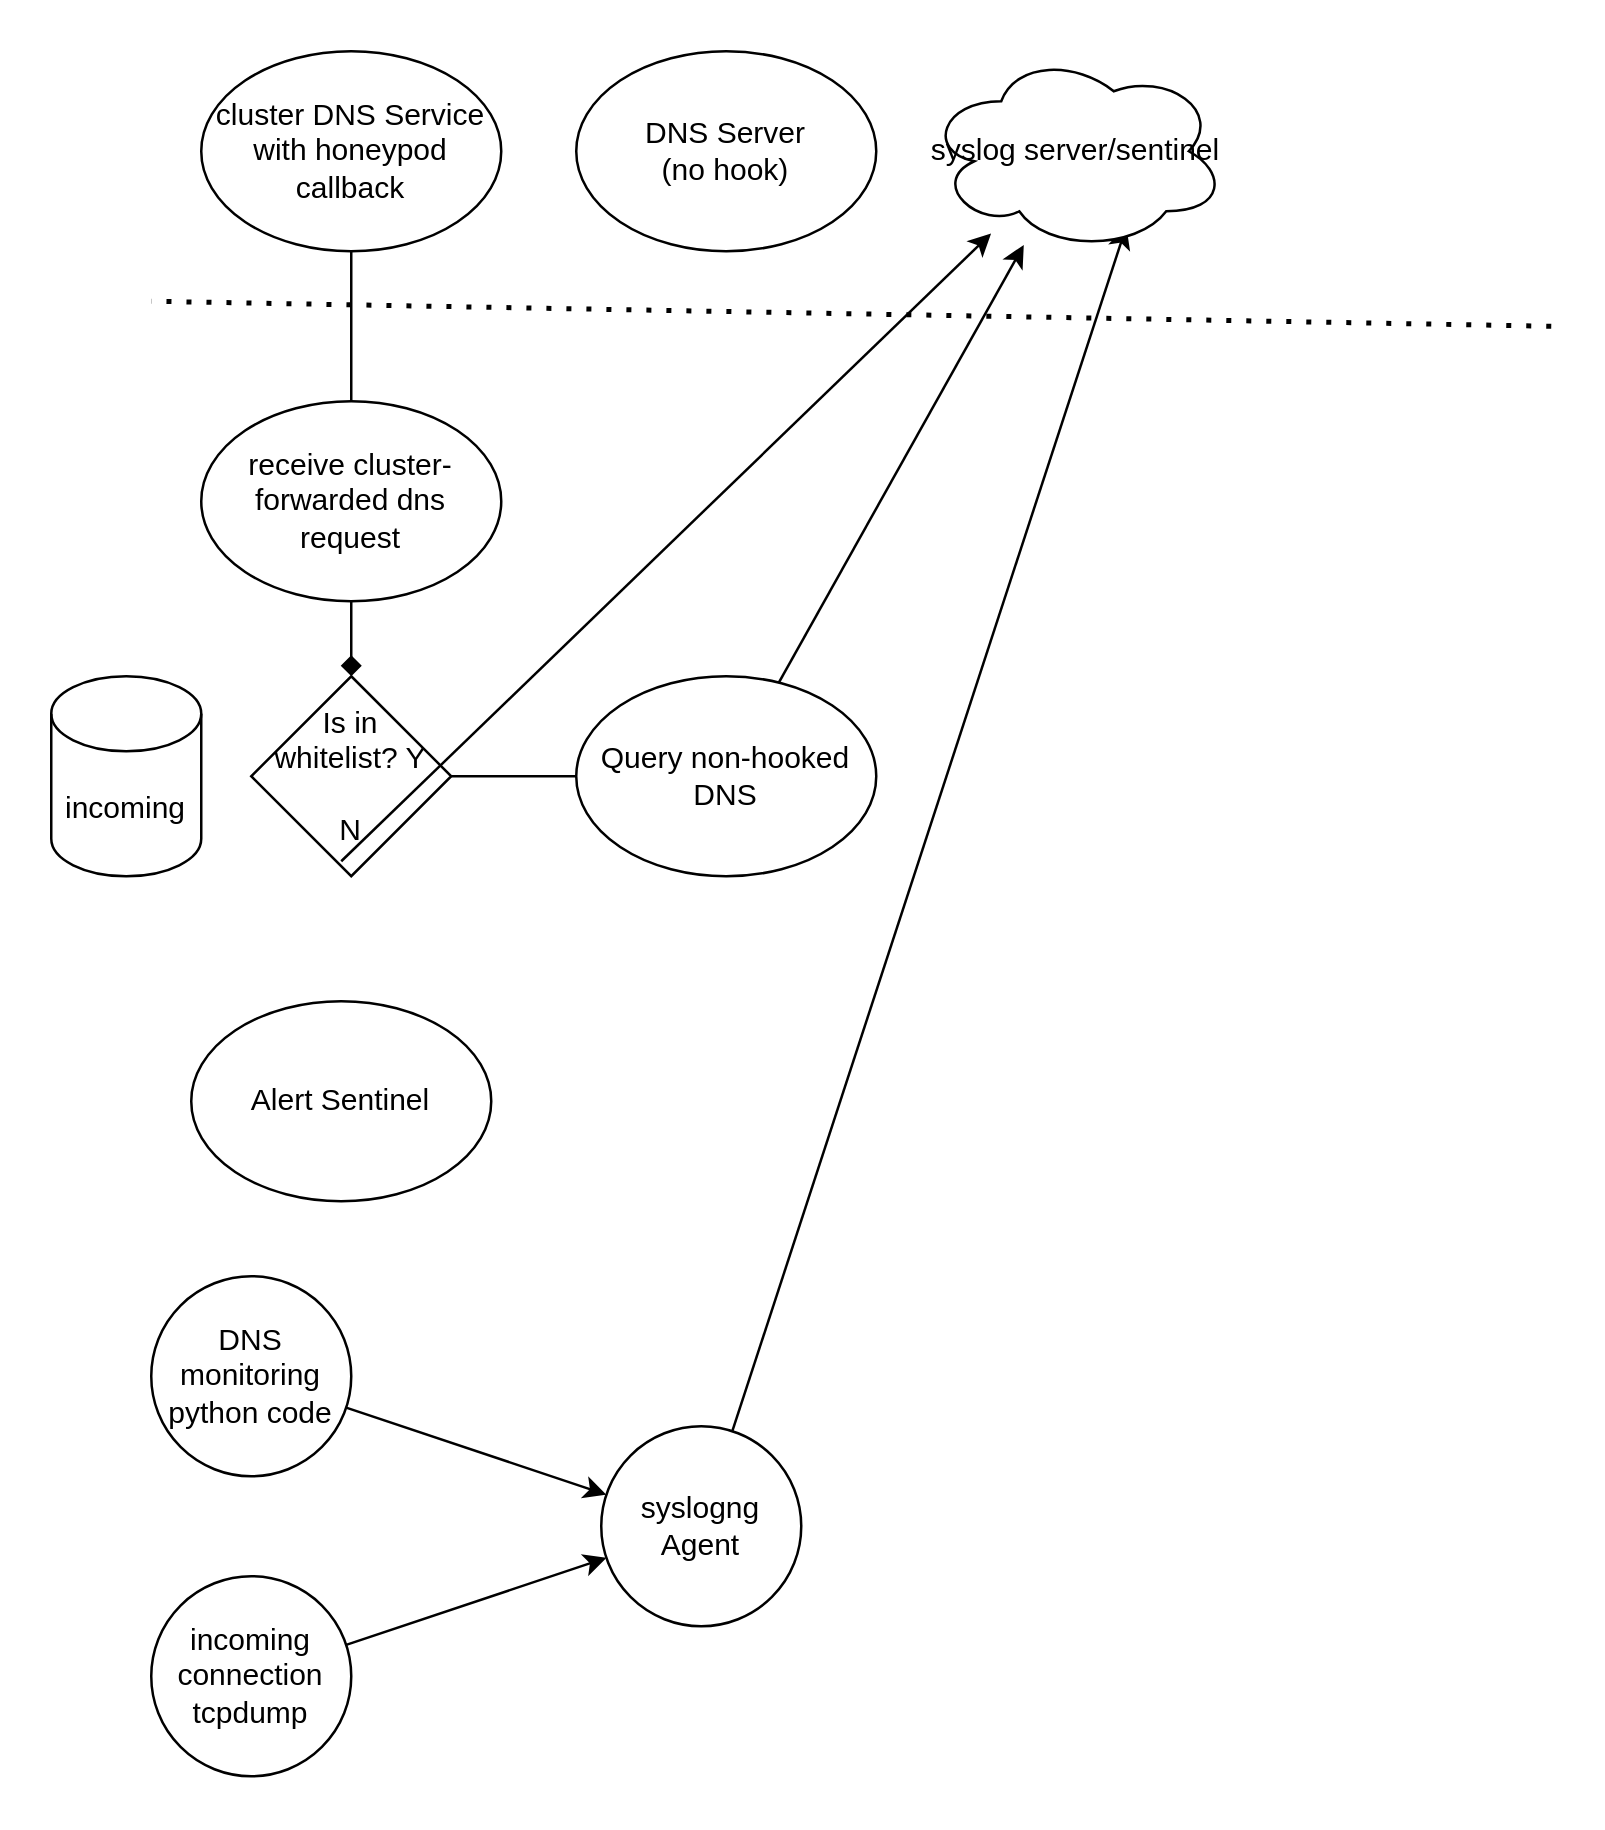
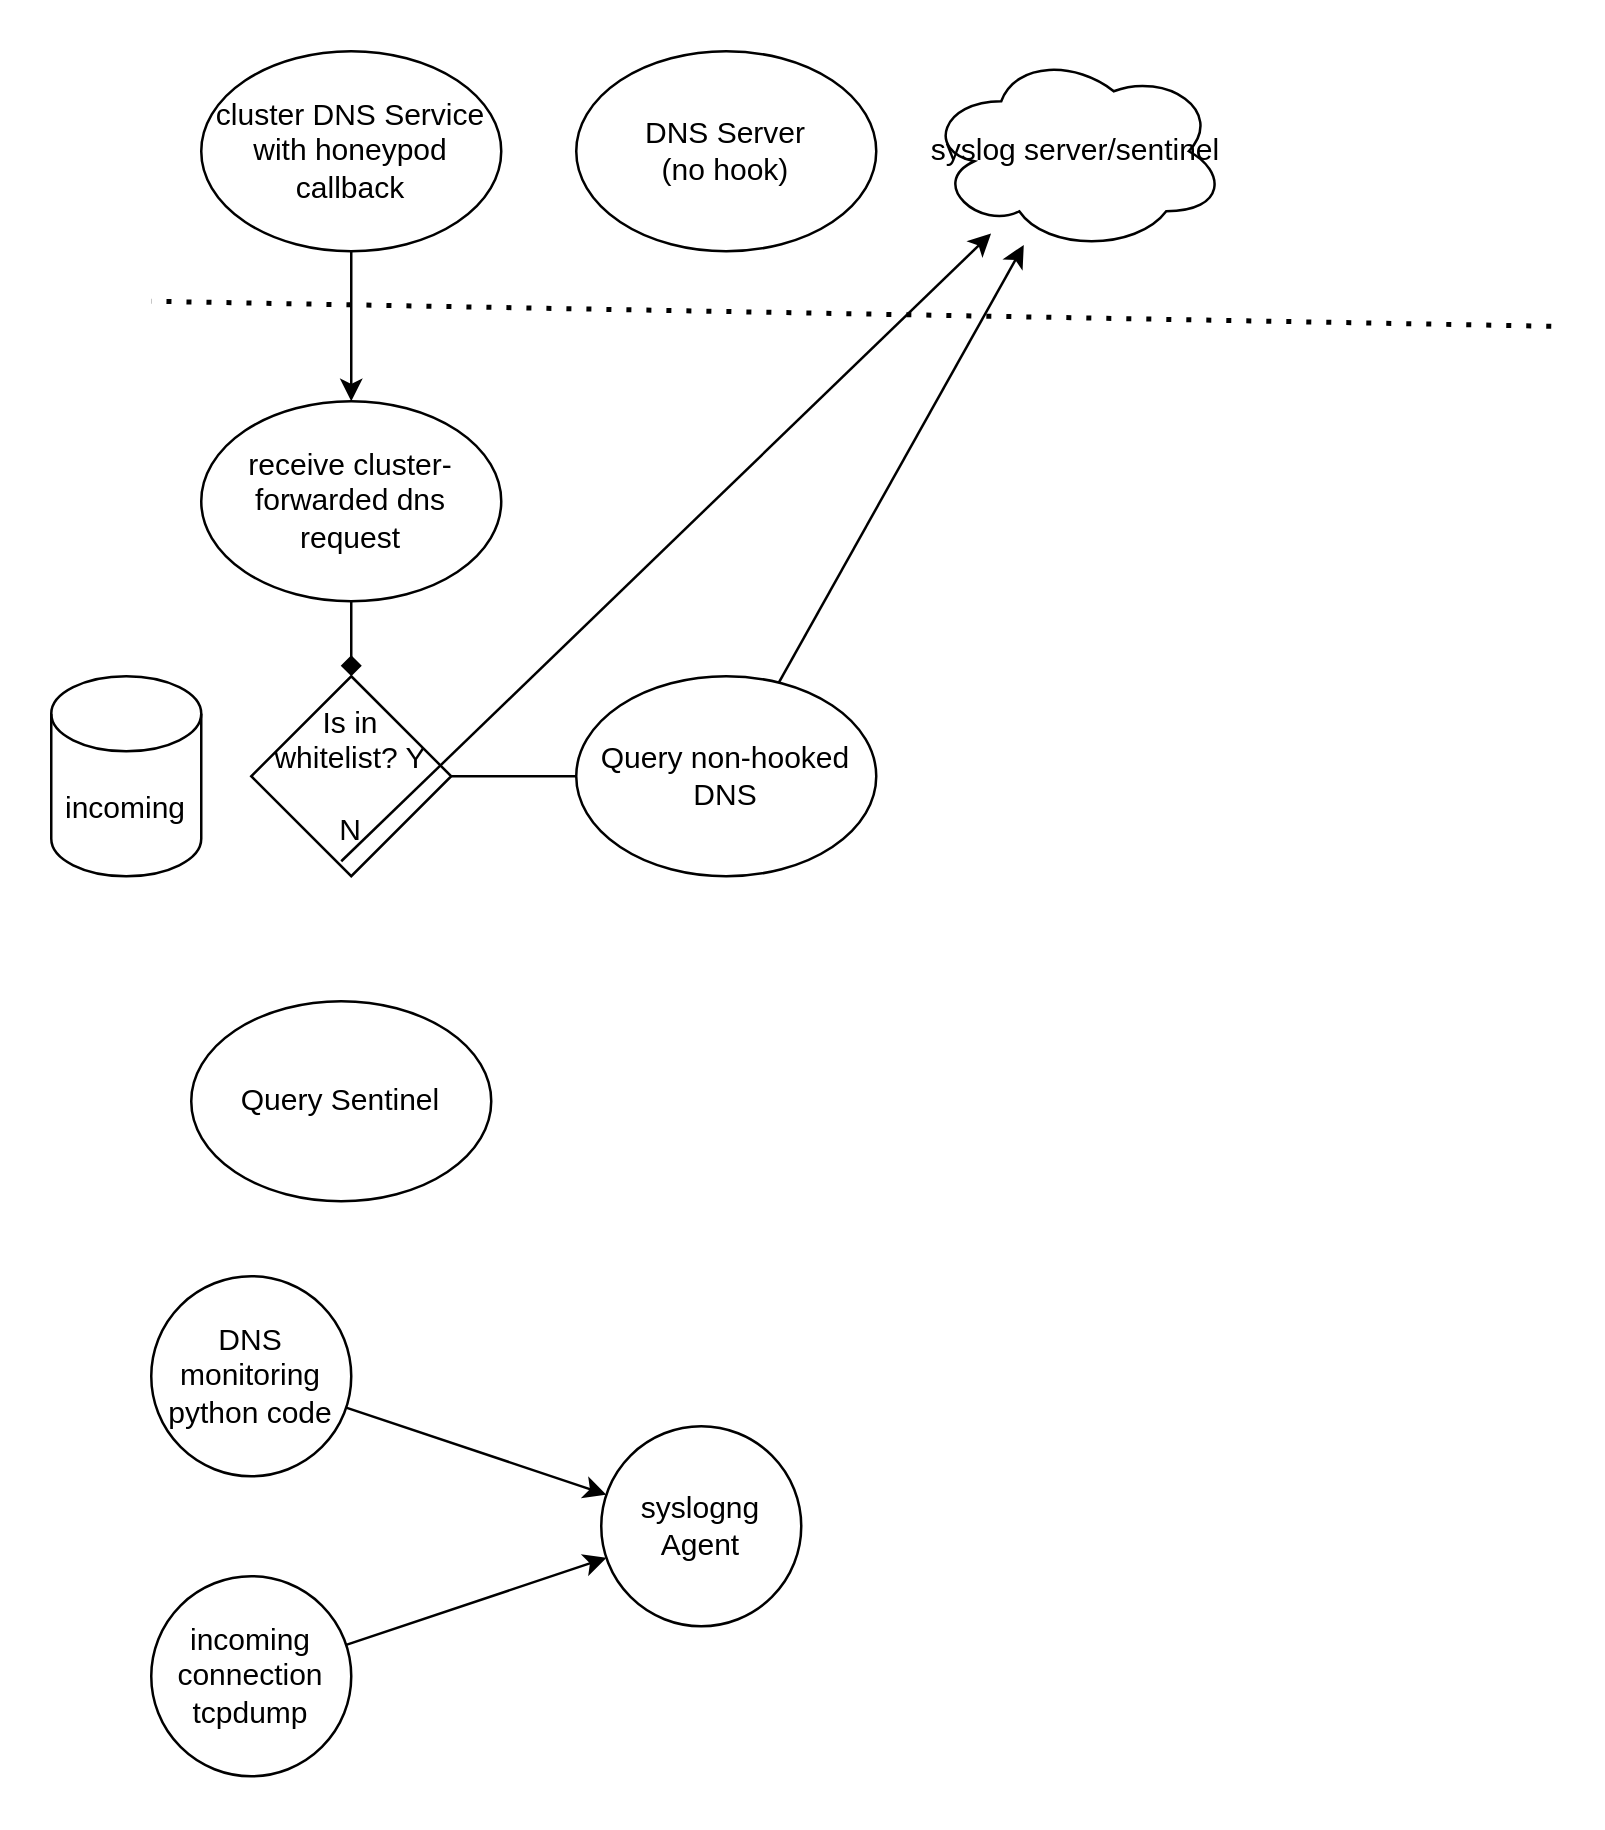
(351, 390) -> (351, 383)
(914, 877) -> none
(341, 1101) -> (341, 1101)
